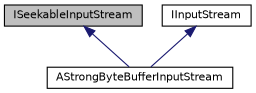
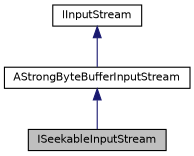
(111, 50) -> (97, 115)
